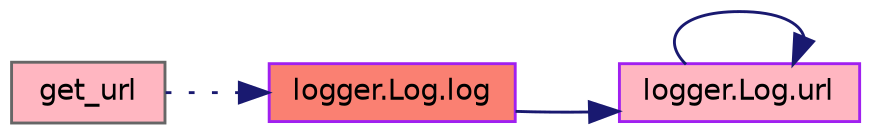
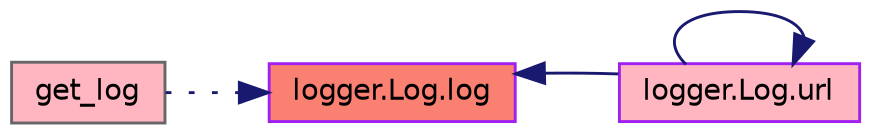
(88, 93) -> (88, 93)
(552, 112) -> (582, 73)
